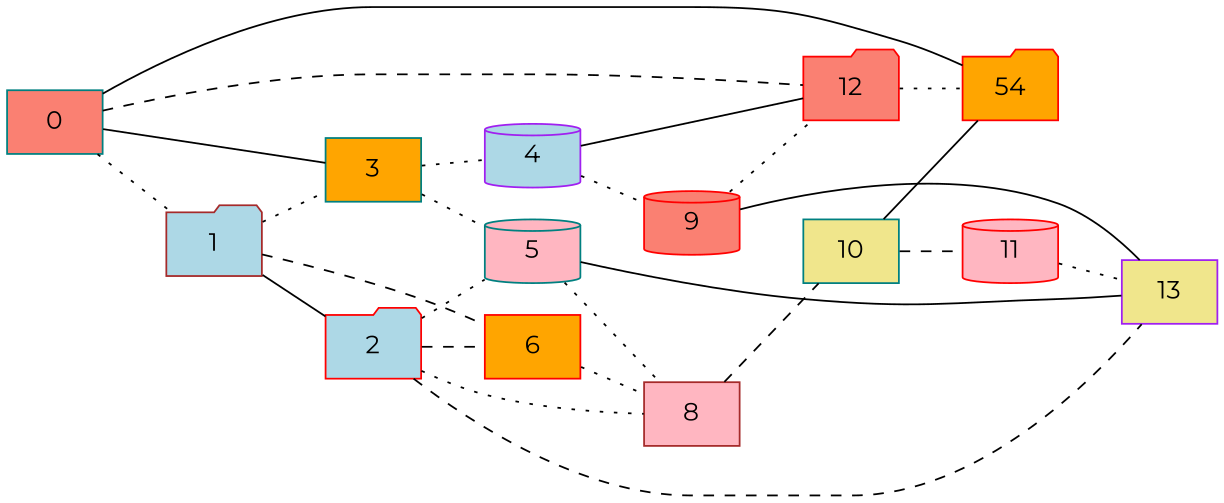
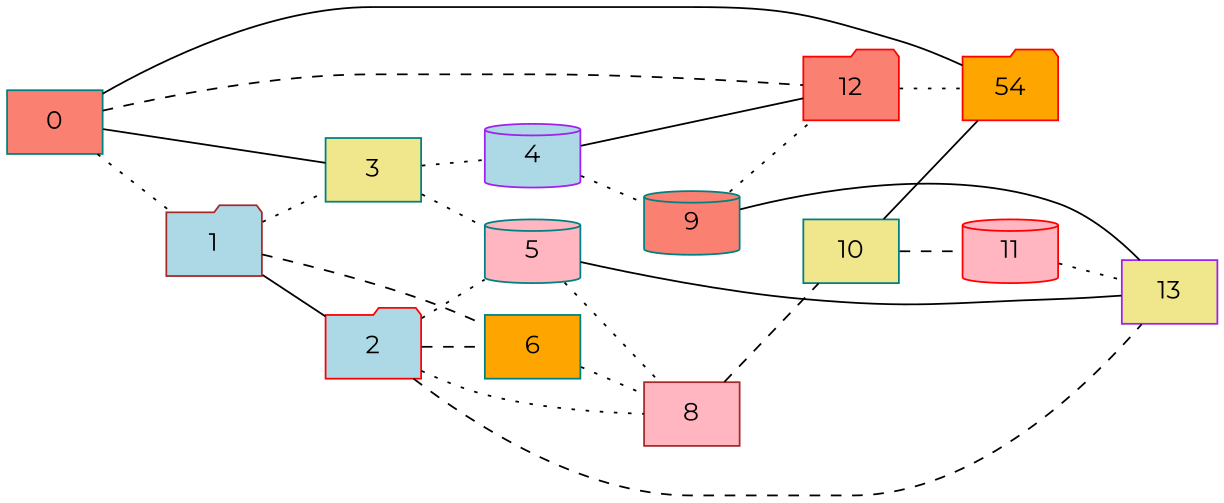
(373, 170) -> (373, 170)
(692, 223) -> (692, 223)
(533, 347) -> (533, 347)
